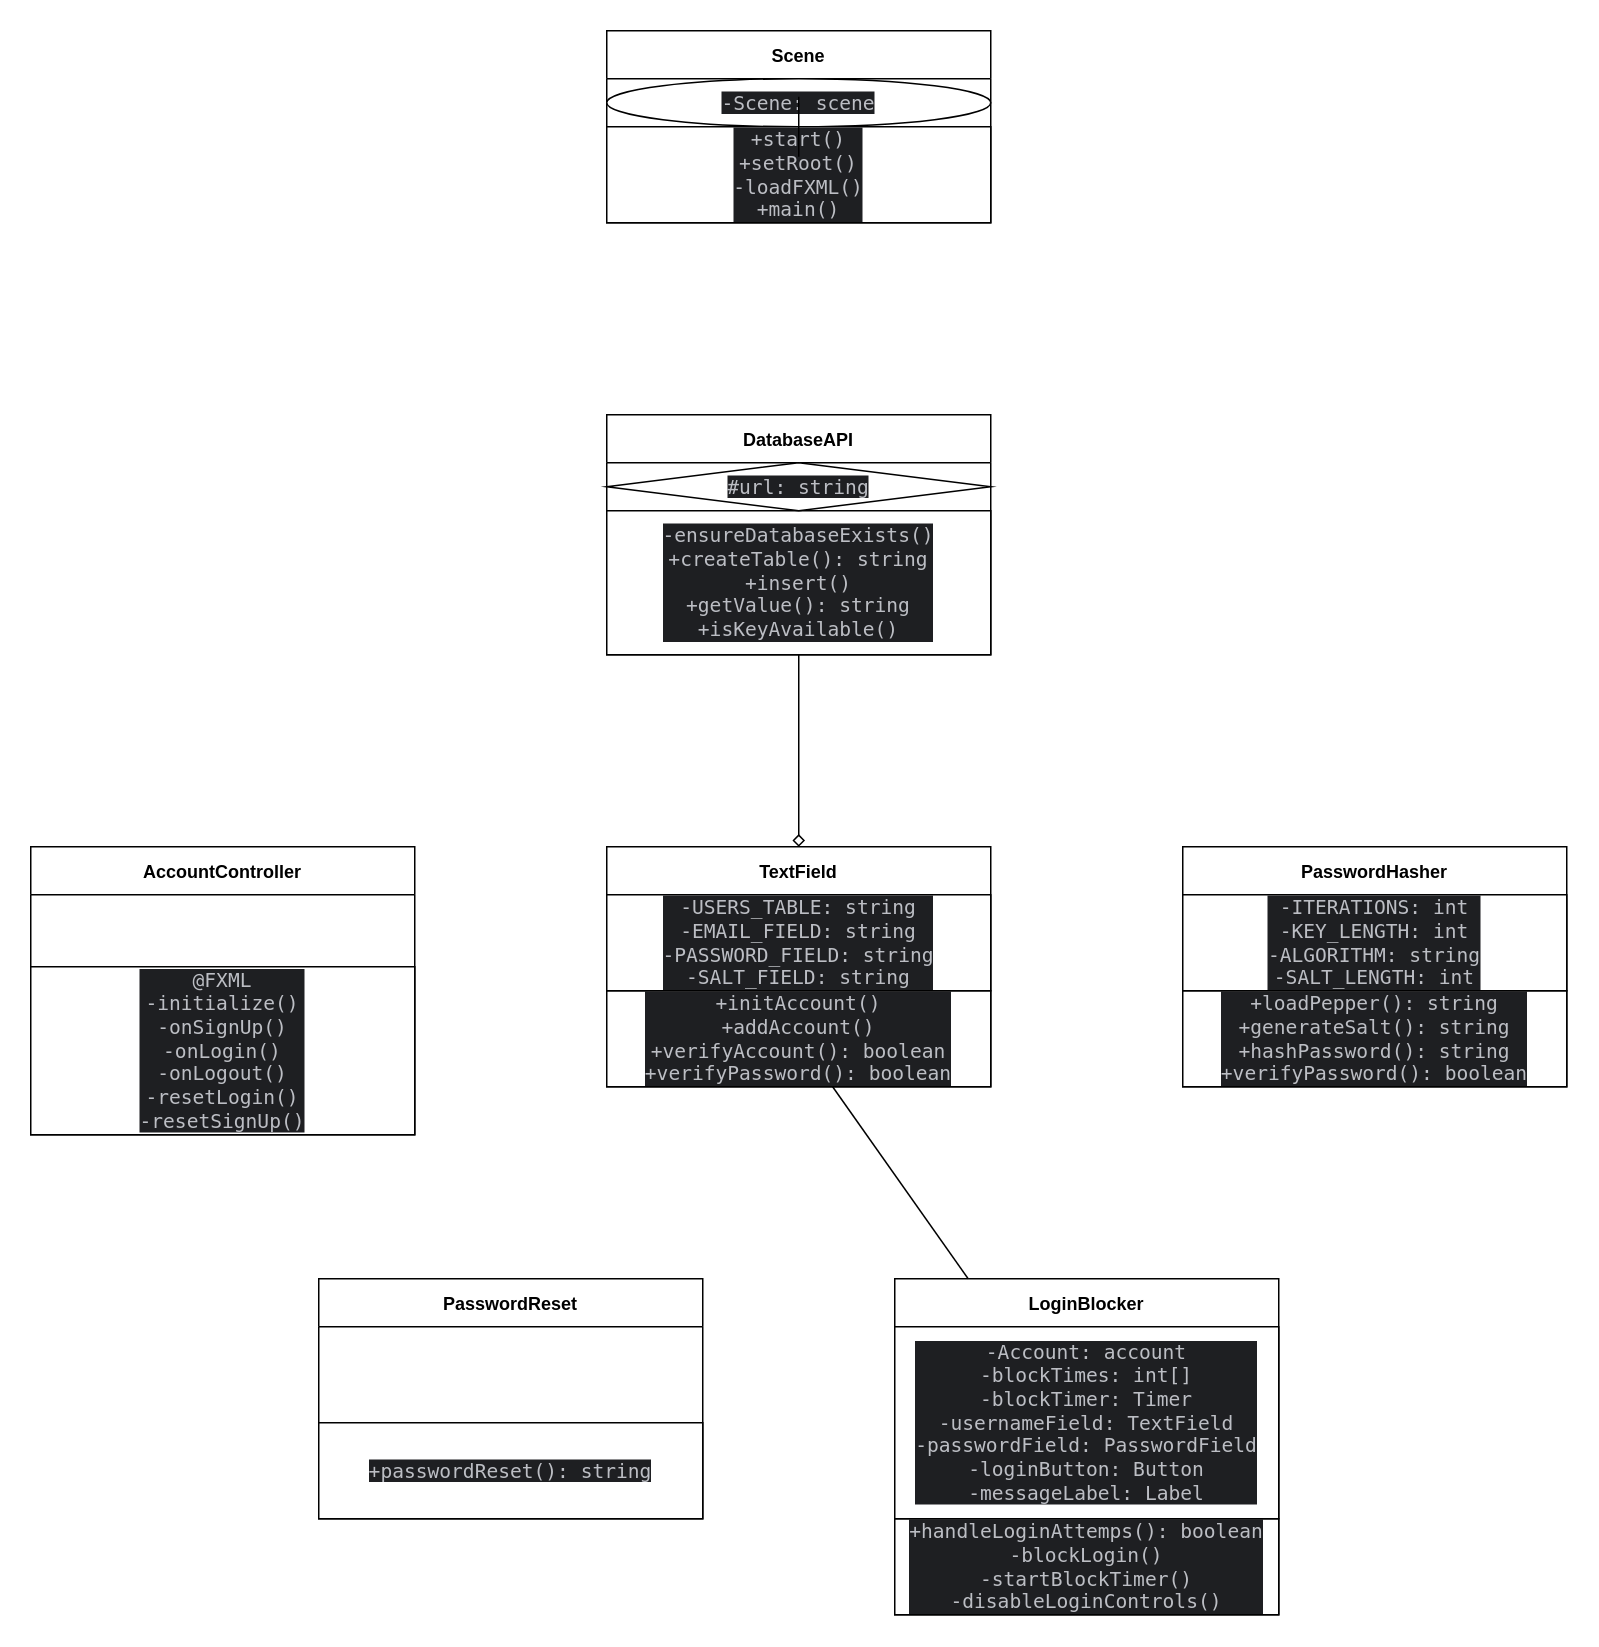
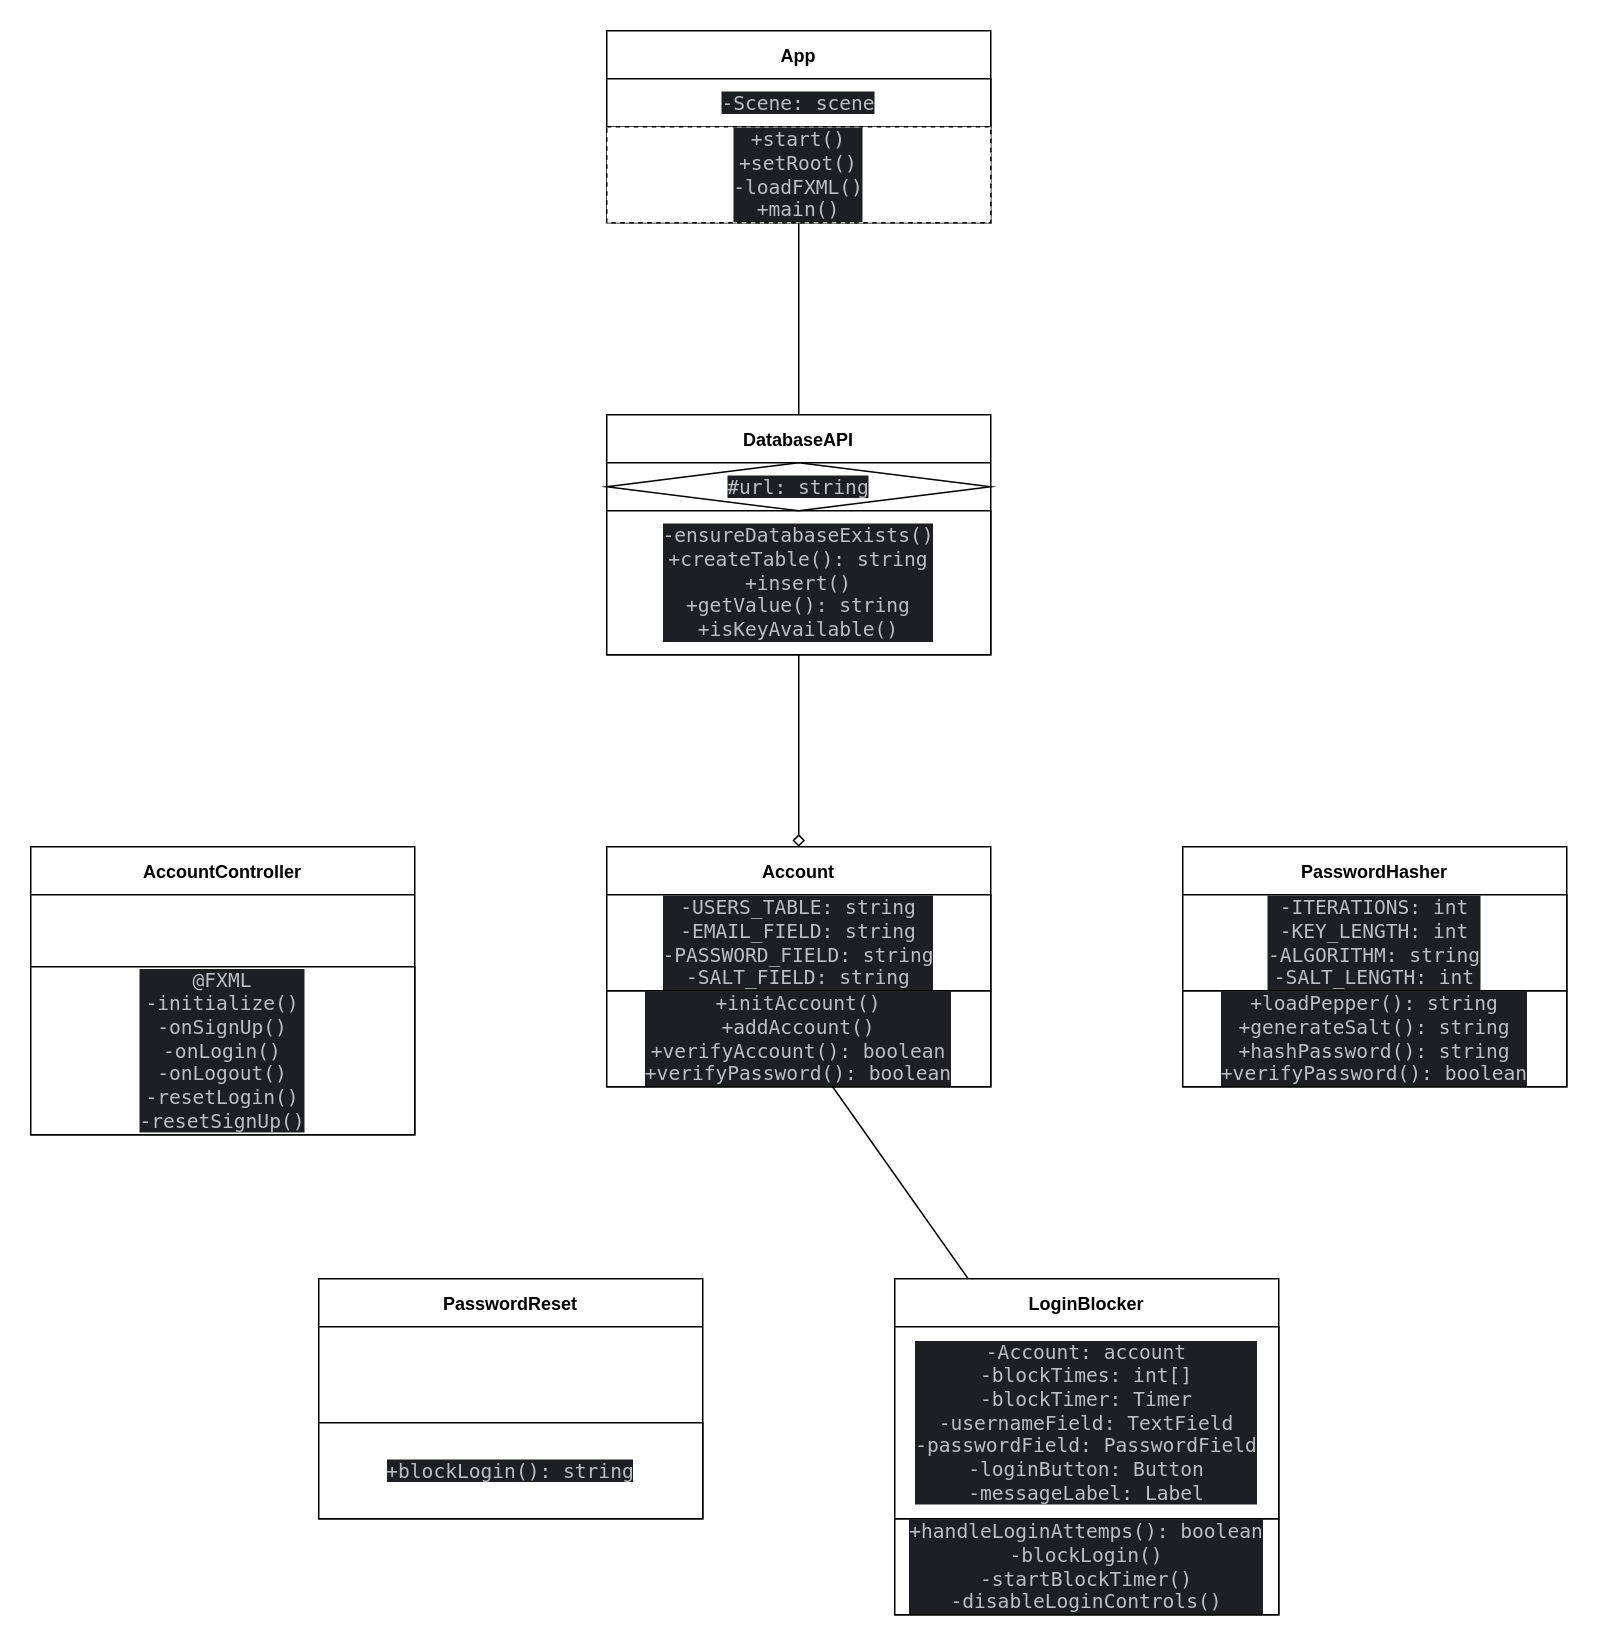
(798, 56) -> (798, 56)
(799, 98) -> (799, 320)
(799, 103) -> (799, 103)
(799, 175) -> (799, 175)
(798, 872) -> (798, 872)
(511, 1471) -> (511, 1471)
